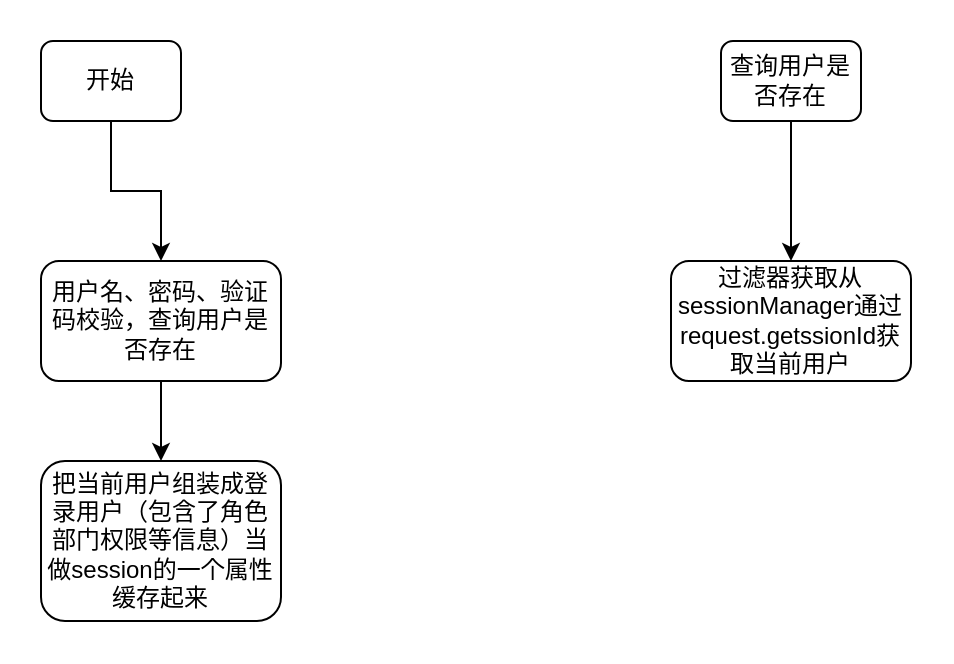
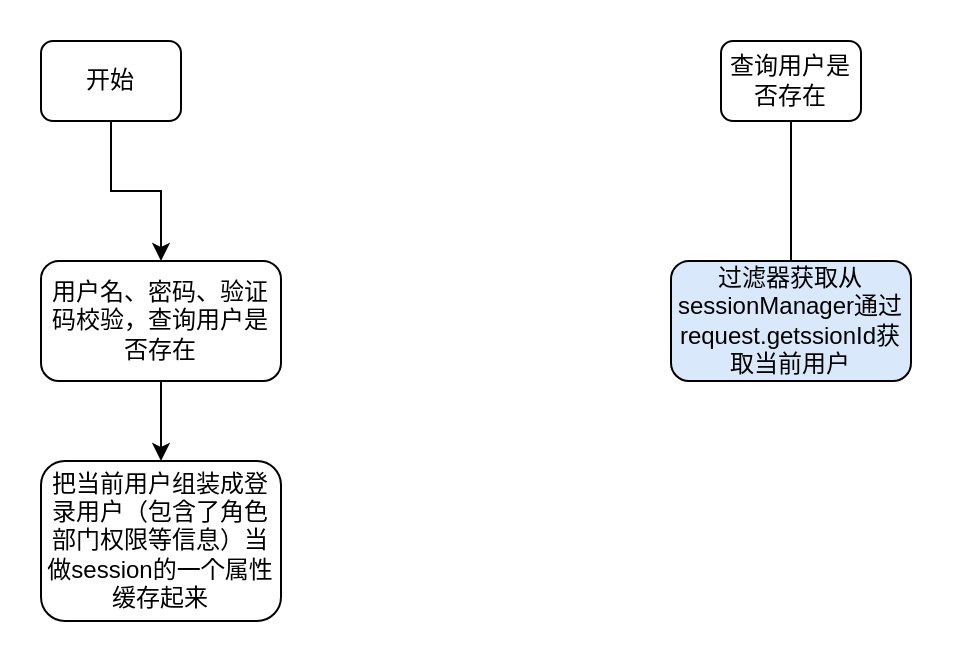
(791, 246) -> (791, 251)
(791, 321) -> (791, 321)
